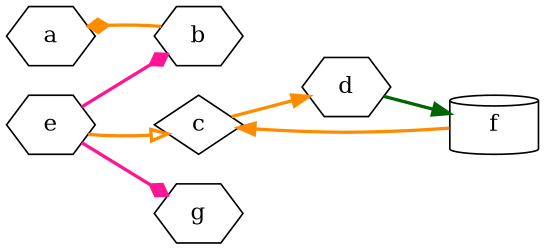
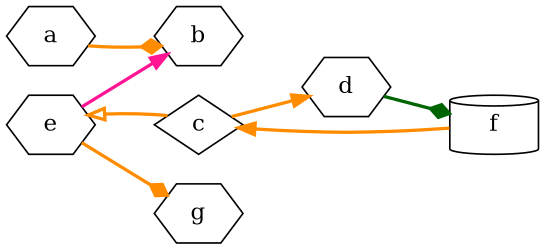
(135, 25) -> (115, 47)
(117, 85) -> (117, 85)
(408, 103) -> (408, 103)
(119, 136) -> (136, 114)
(116, 164) -> (116, 164)
